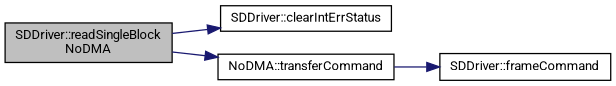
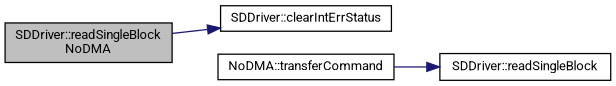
(189, 54) -> none
(525, 67) -> (525, 67)
